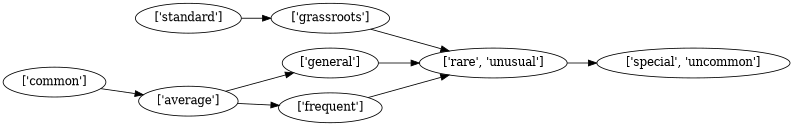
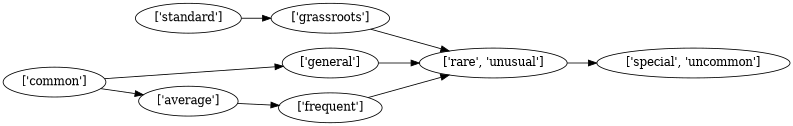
(256, 83) -> (190, 73)
